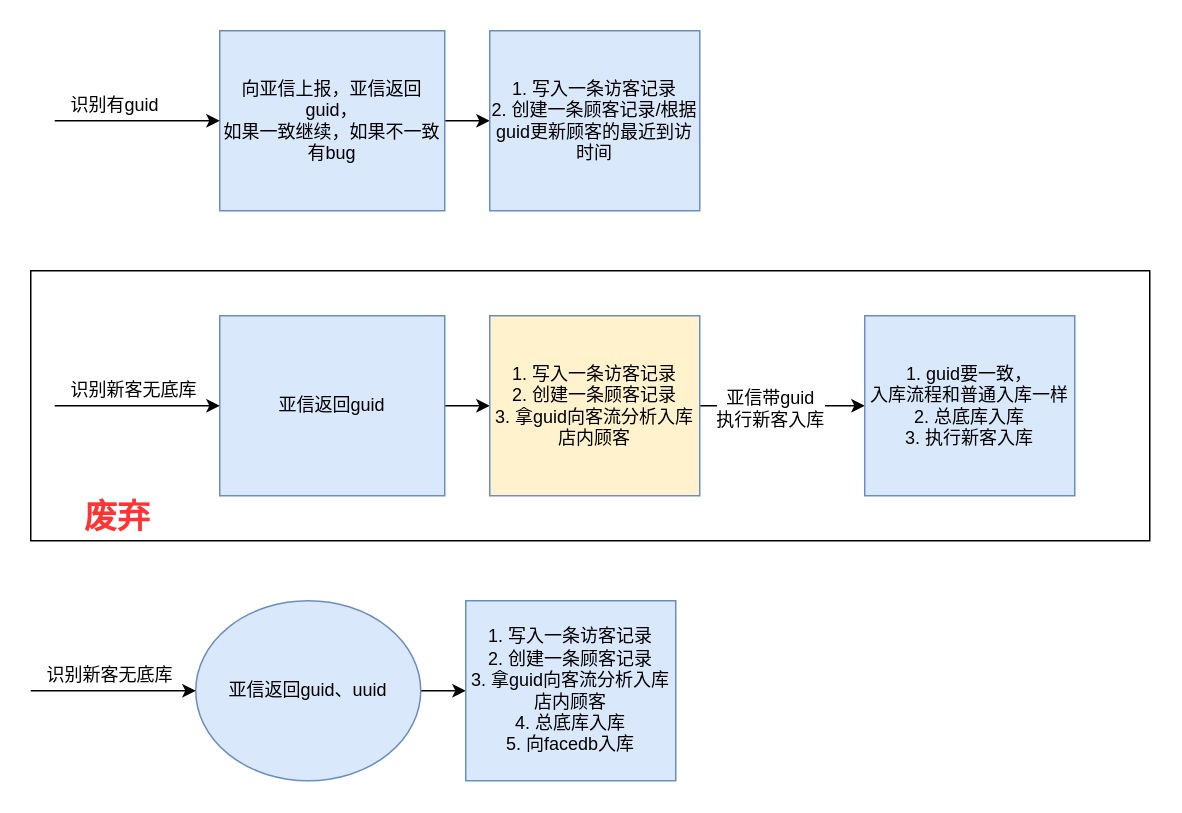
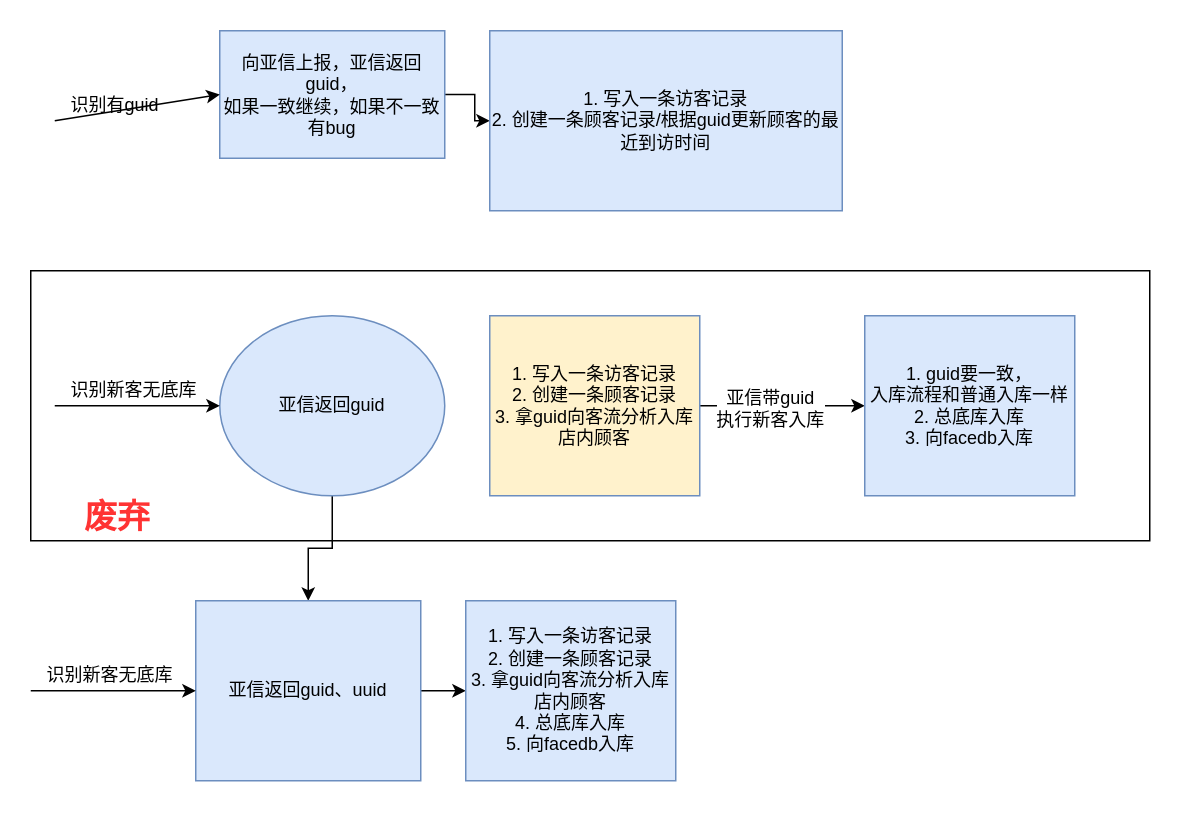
(332, 121) -> (332, 95)
(595, 121) -> (666, 121)
(332, 406) -> (332, 406)
(473, 406) -> (325, 548)
(970, 406) -> (970, 406)
(308, 691) -> (308, 691)
